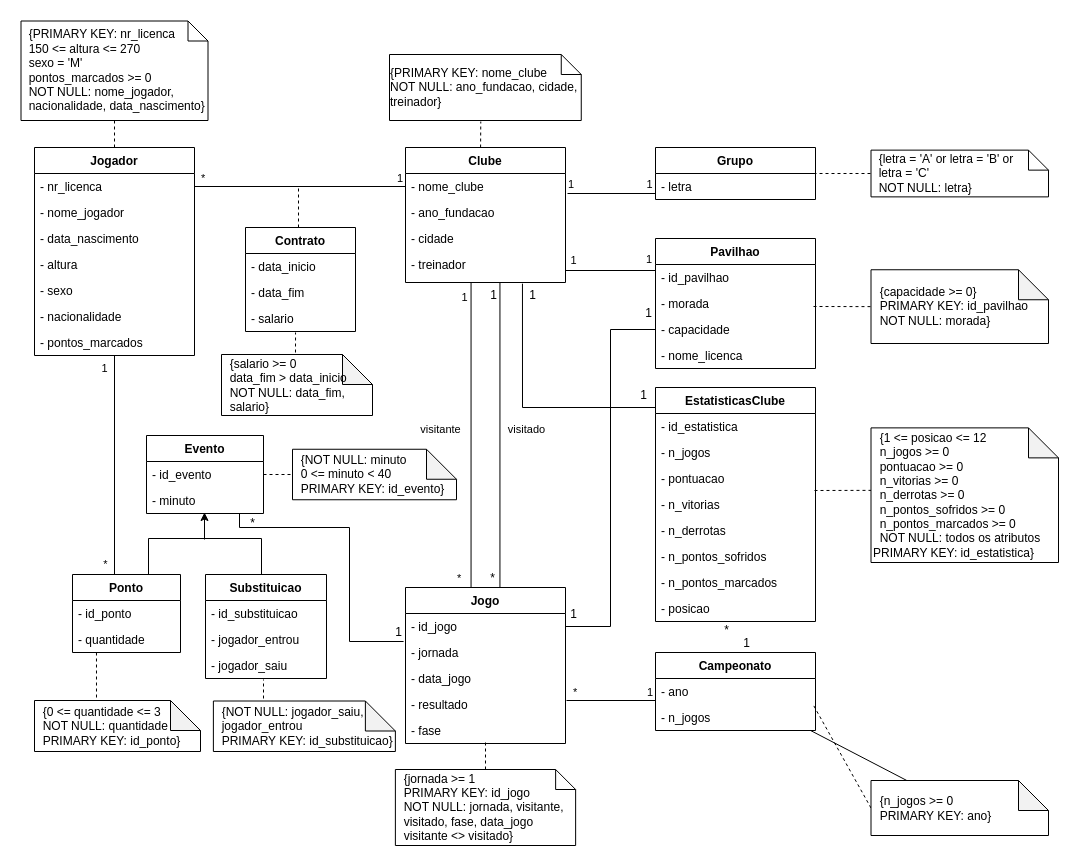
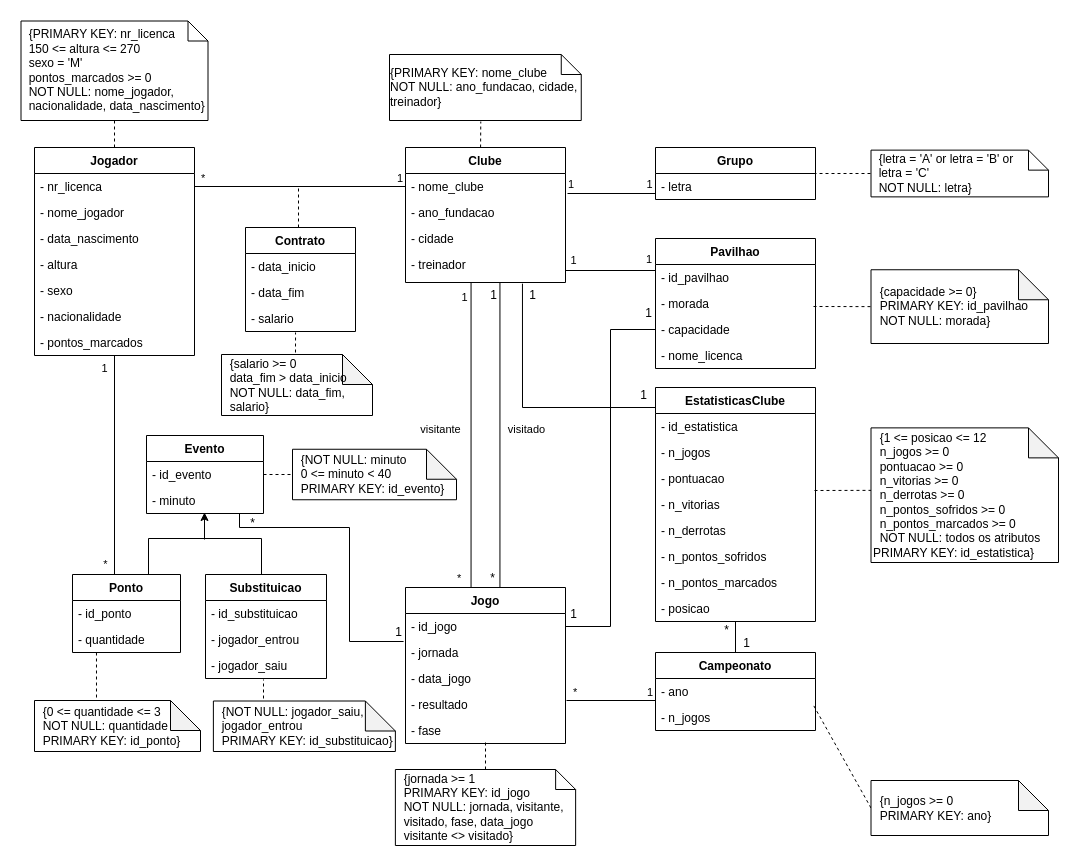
(860, 756) -> (736, 639)
